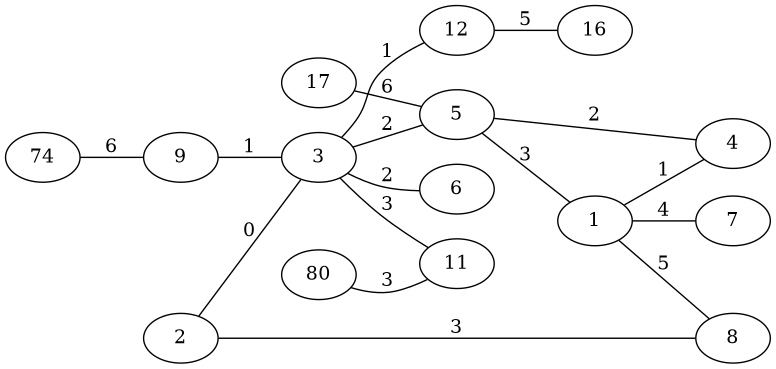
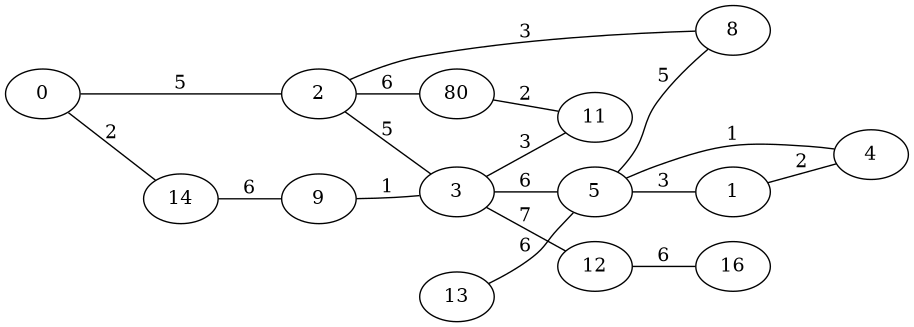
(526, 20) -> (664, 256)
(388, 52) -> (526, 216)
(319, 83) -> (457, 297)
none -> (43, 94)
none -> (388, 94)
(595, 115) -> (733, 135)
(388, 125) -> (526, 182)
(43, 157) -> (181, 199)
(664, 170) -> (802, 162)
(457, 189) -> none
(733, 221) -> none
(250, 231) -> (388, 130)
(664, 280) -> (655, 105)
(388, 281) -> (526, 95)
